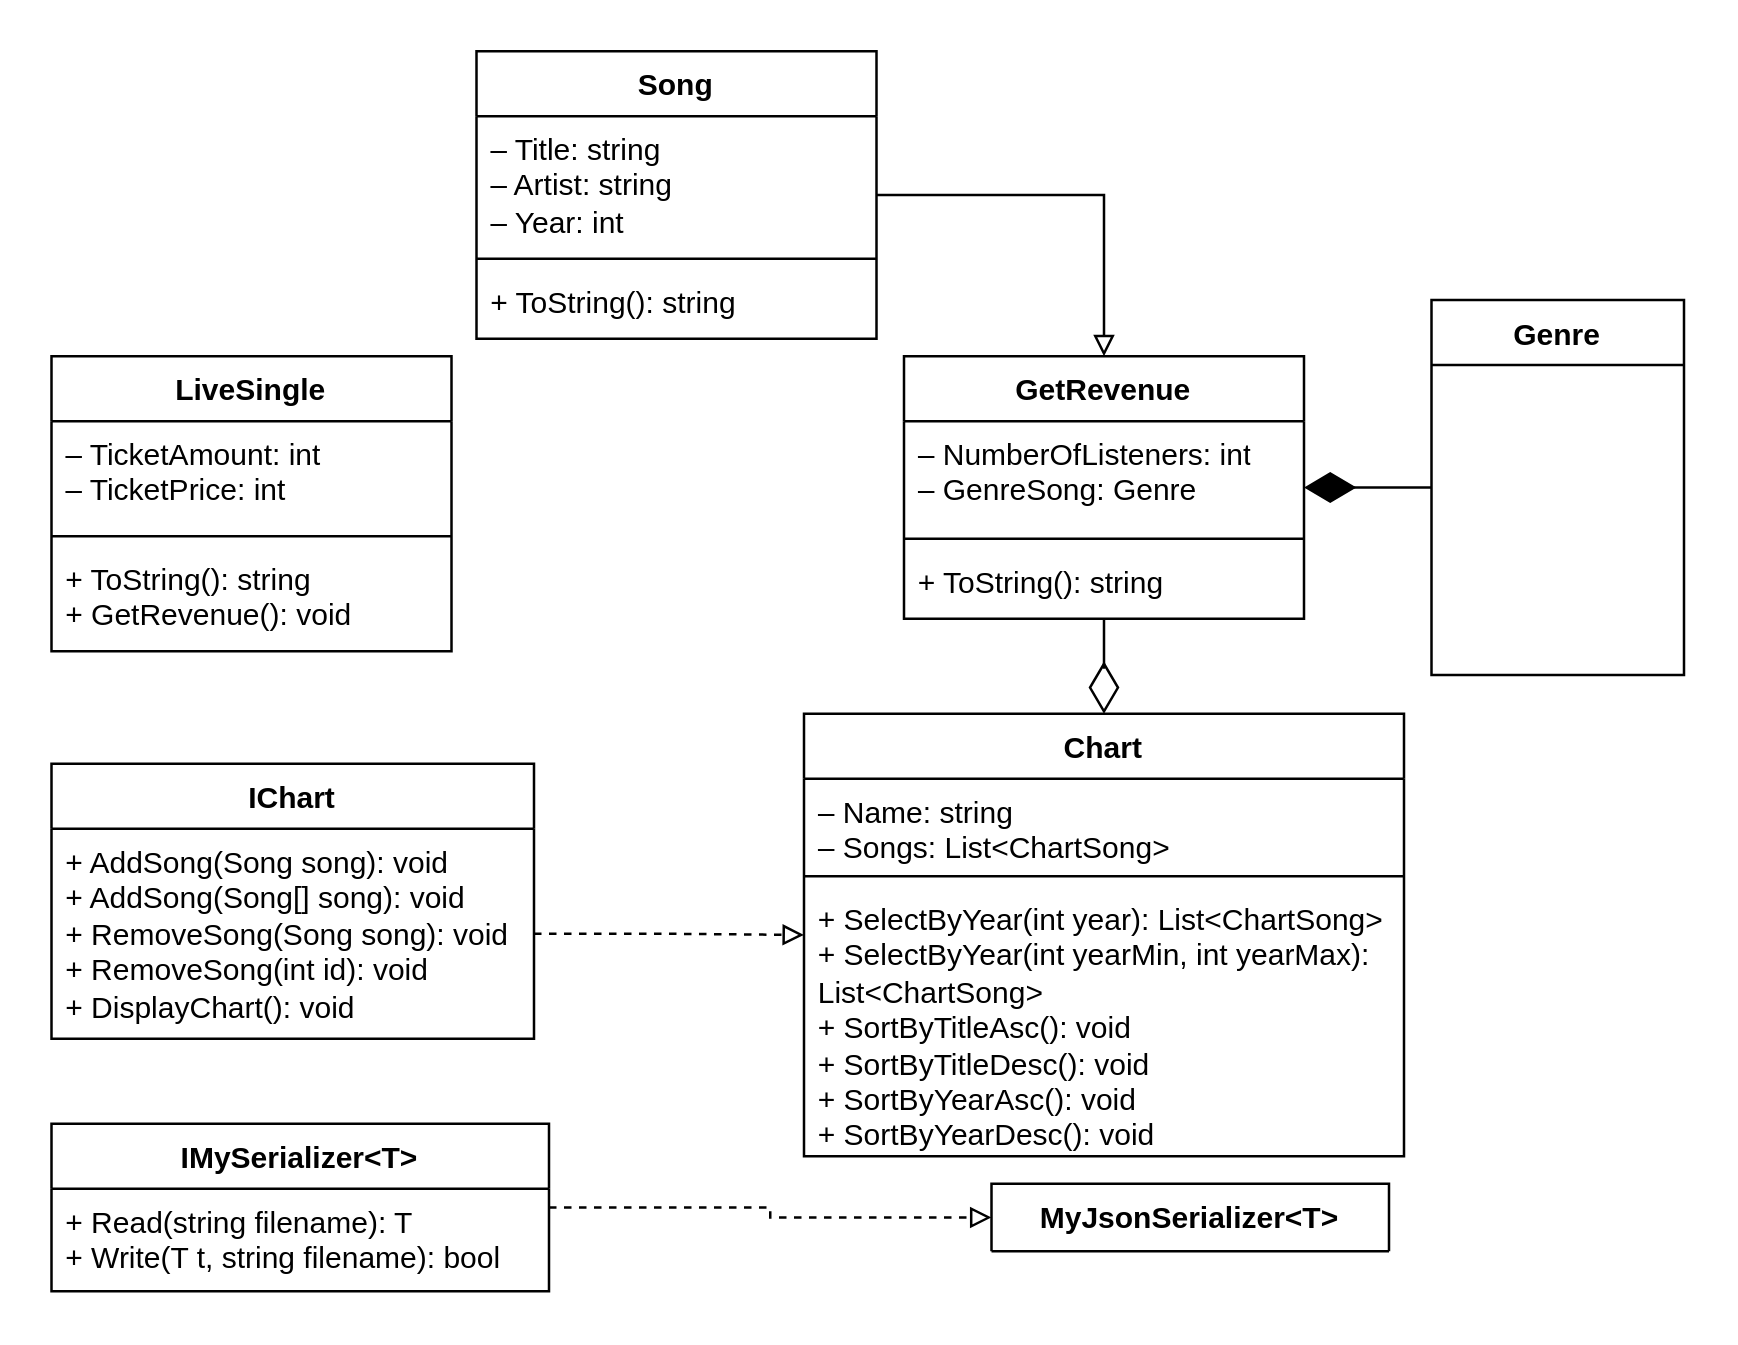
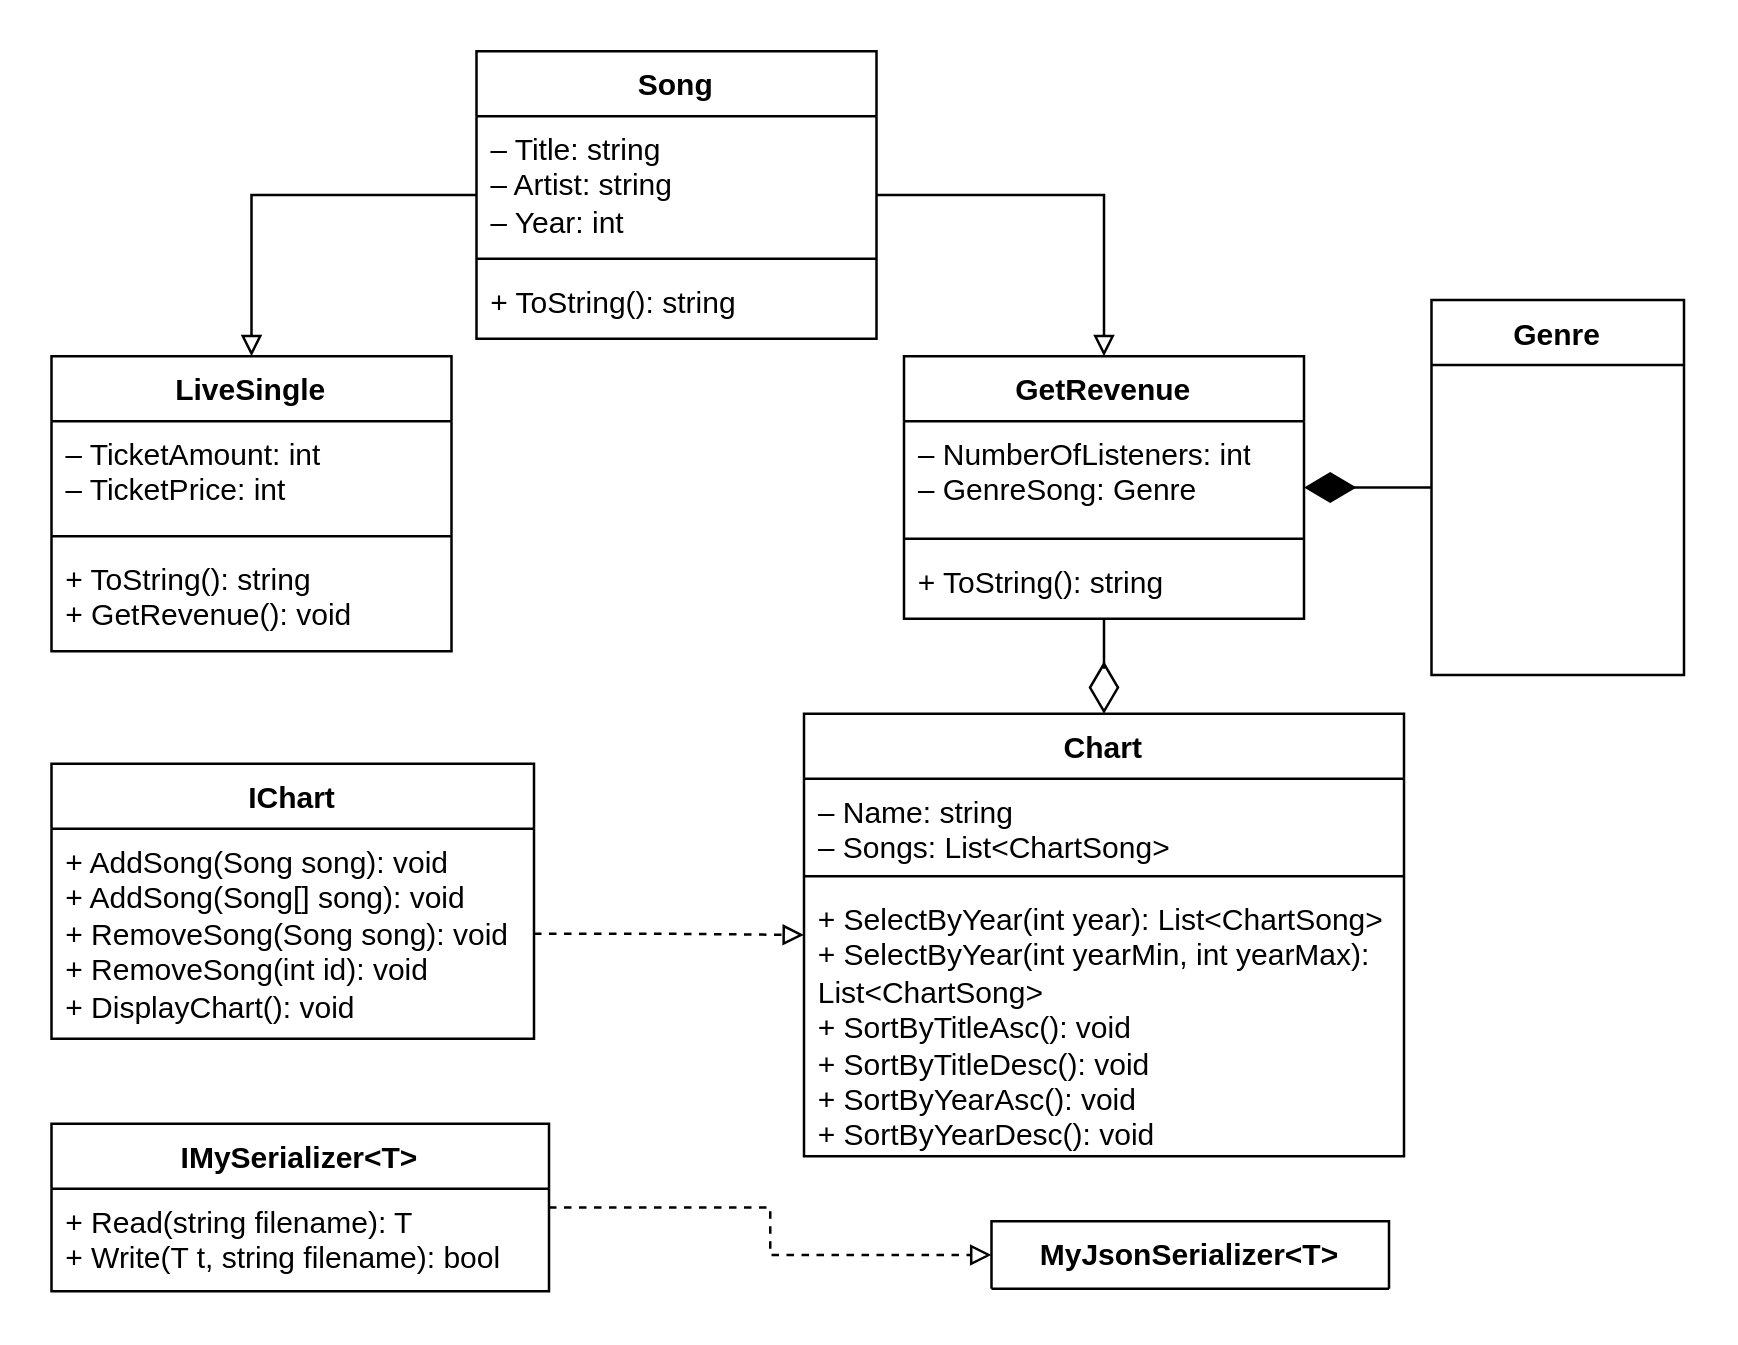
none -> (292, 195)
(1190, 1218) -> (1190, 1255)
